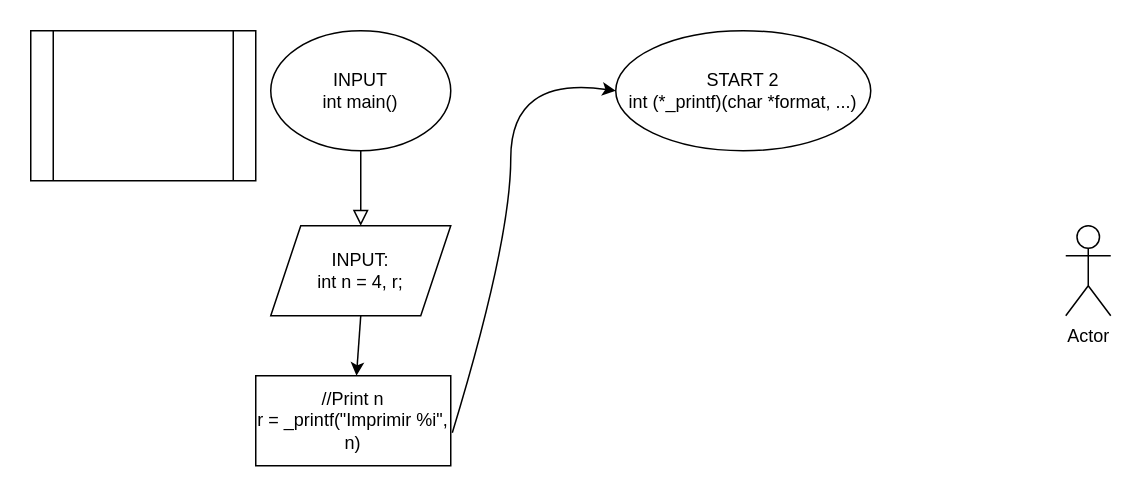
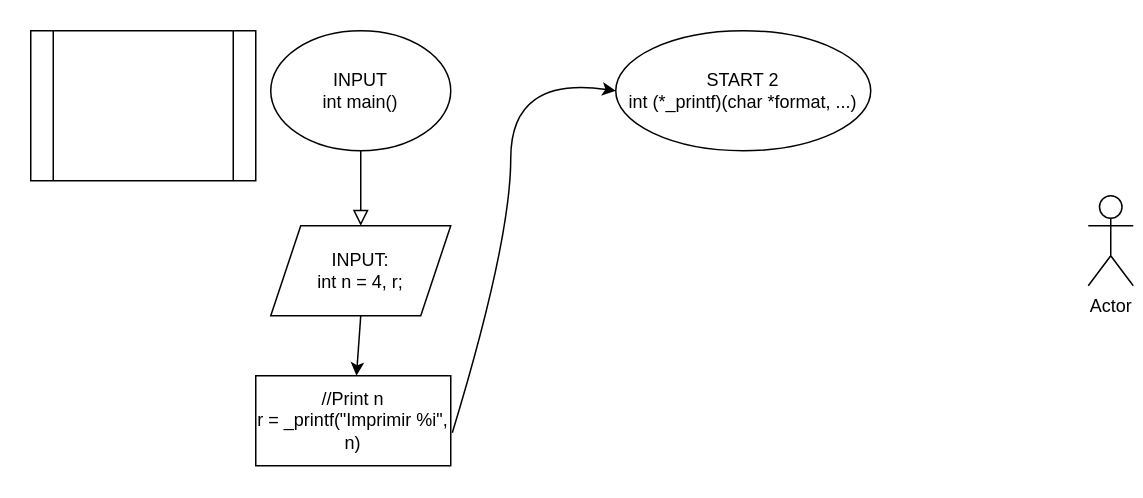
(1088, 271) -> (1111, 241)
